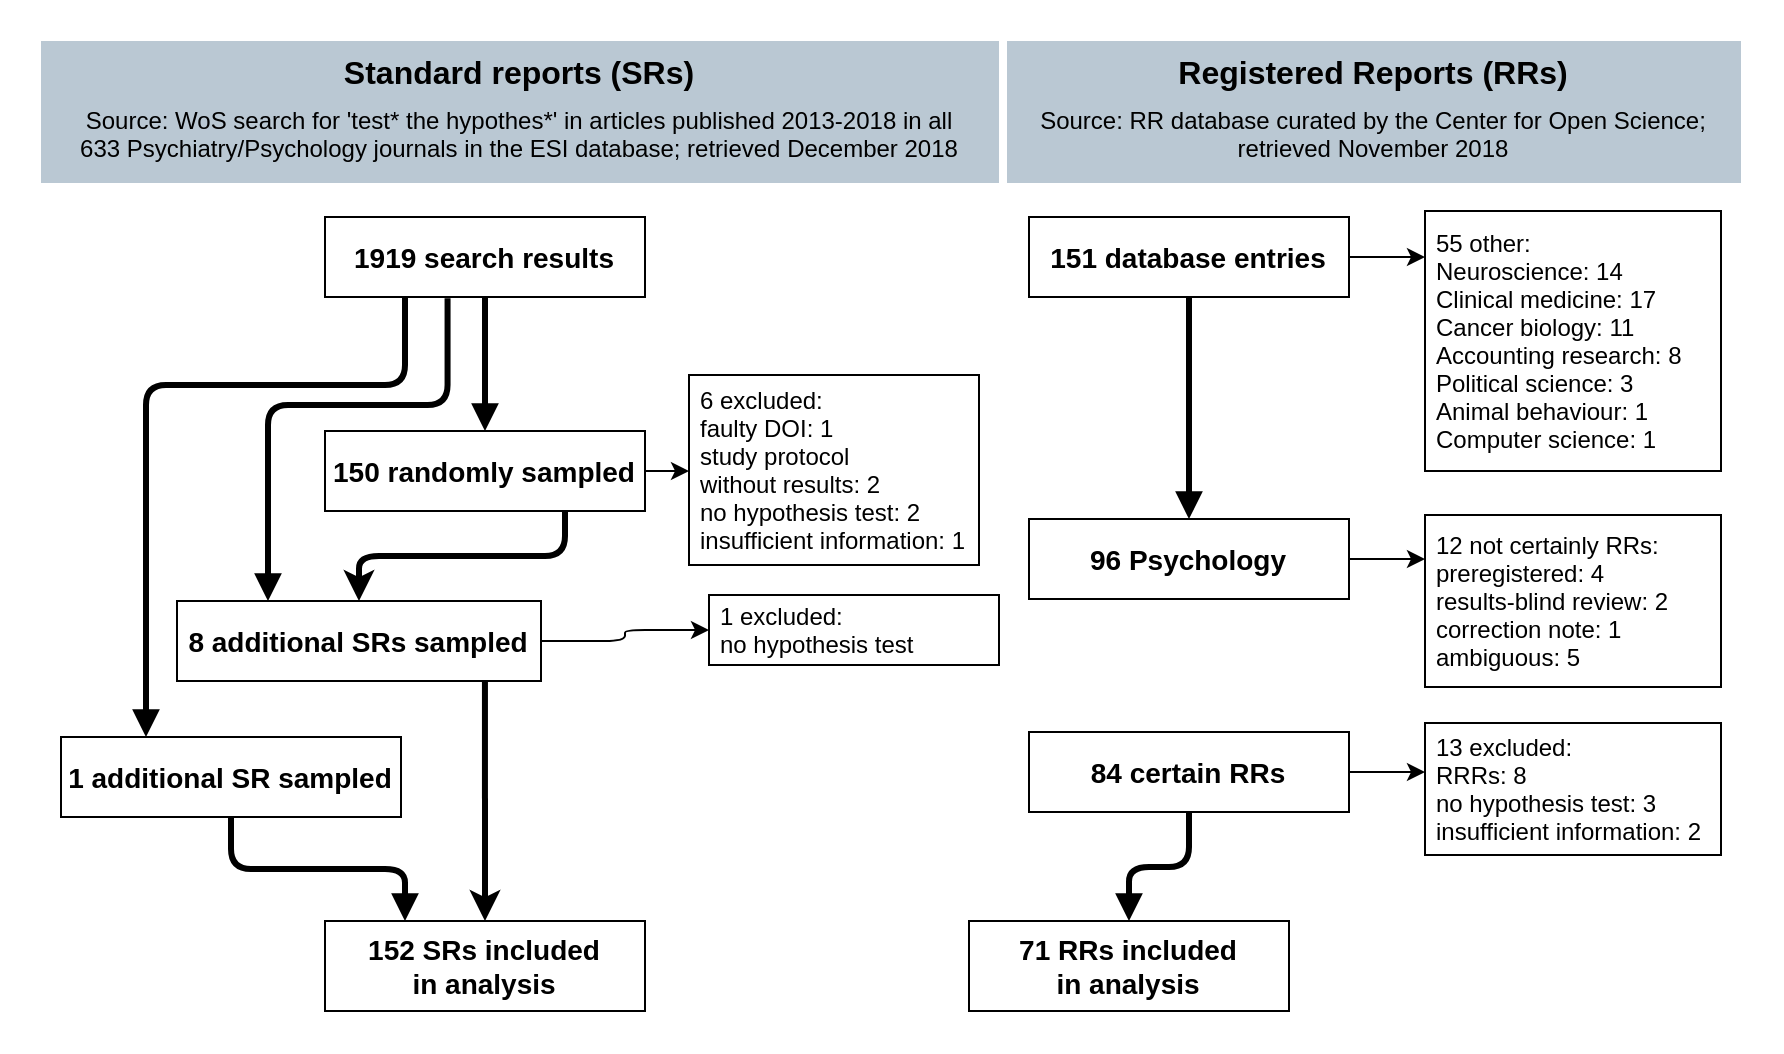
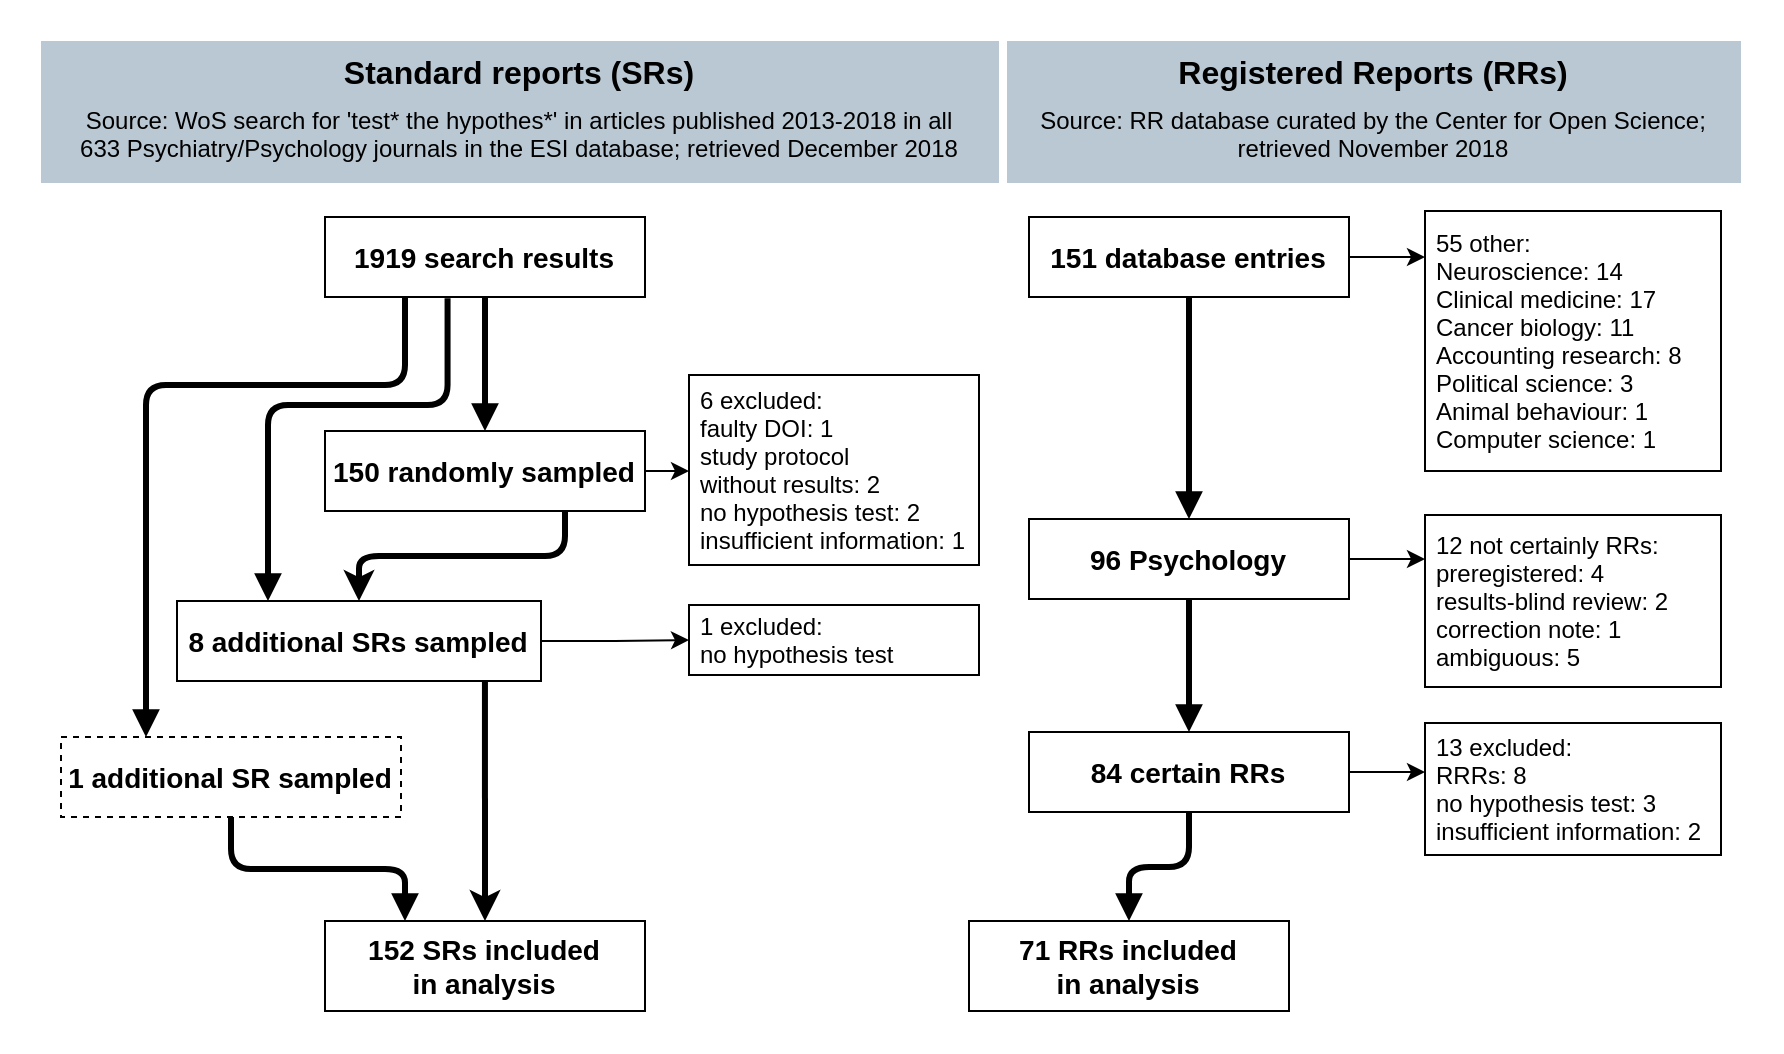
(854, 630) -> (834, 640)
none -> (1189, 653)
(231, 777) -> (231, 777)
